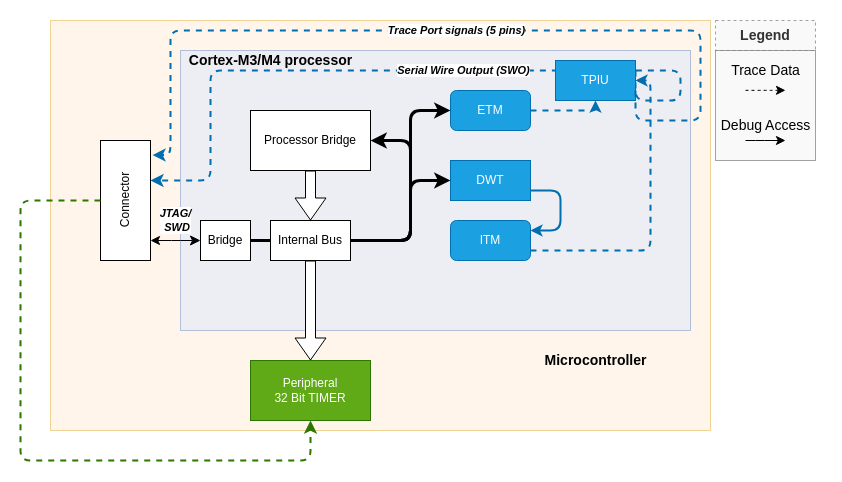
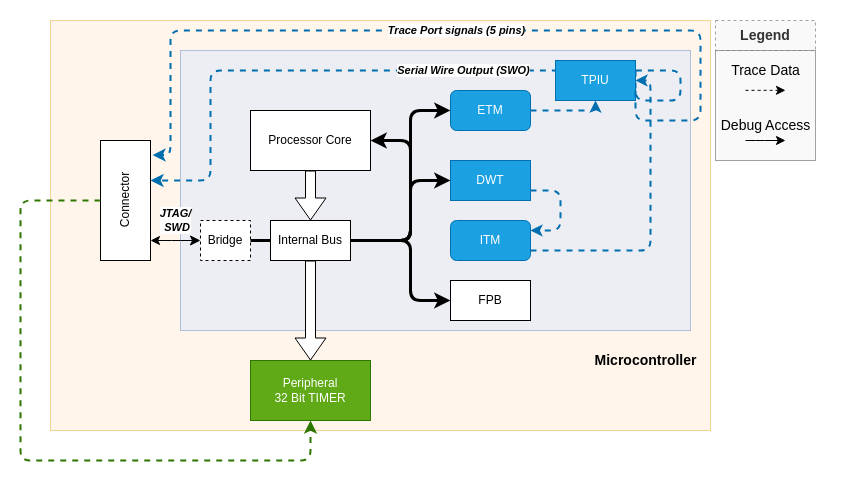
(271, 61) -> none
(311, 141) -> (311, 141)
(561, 209) -> (561, 209)
(226, 241) -> (226, 241)
none -> (411, 282)
none -> (491, 301)
(596, 361) -> (646, 361)
